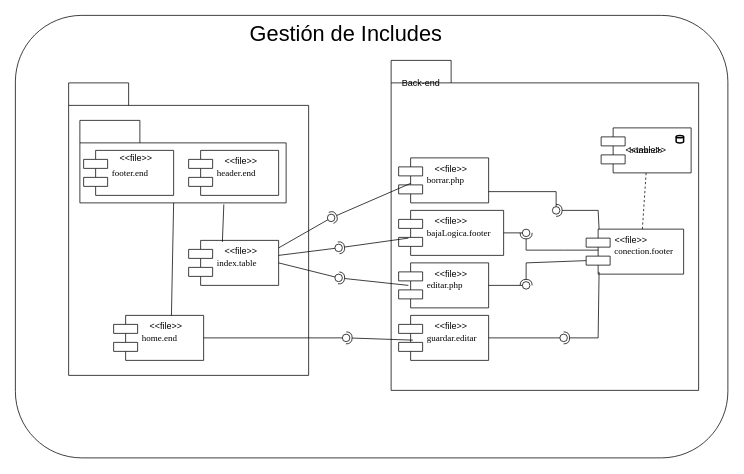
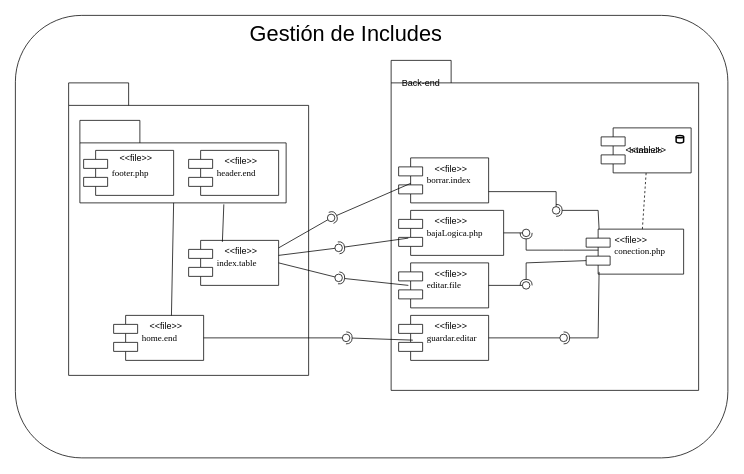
(136, 173) -> (136, 173)
(451, 180) -> (455, 180)
(468, 233) -> (460, 233)
(653, 252) -> (645, 252)
(450, 285) -> (450, 285)
